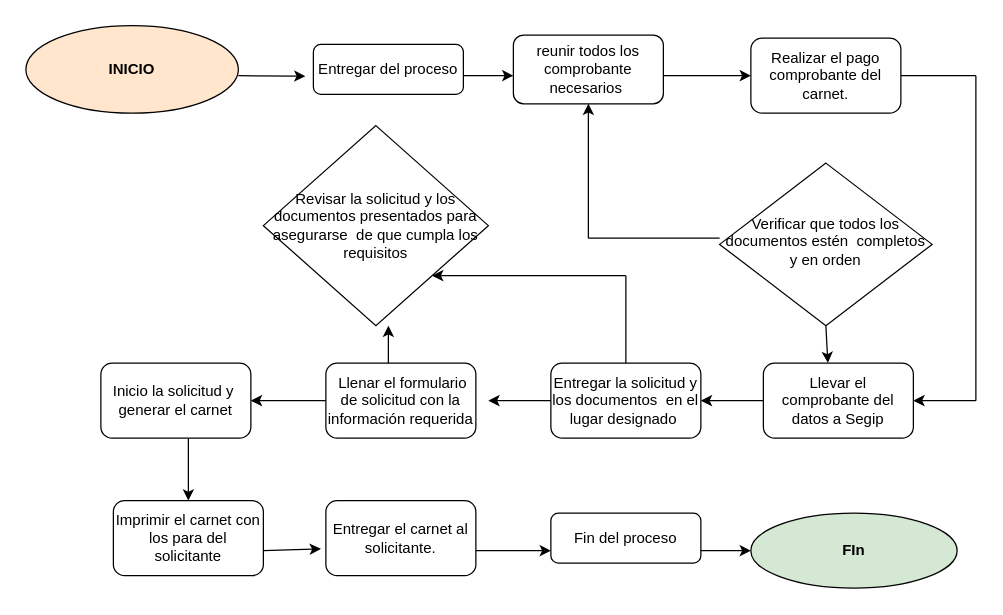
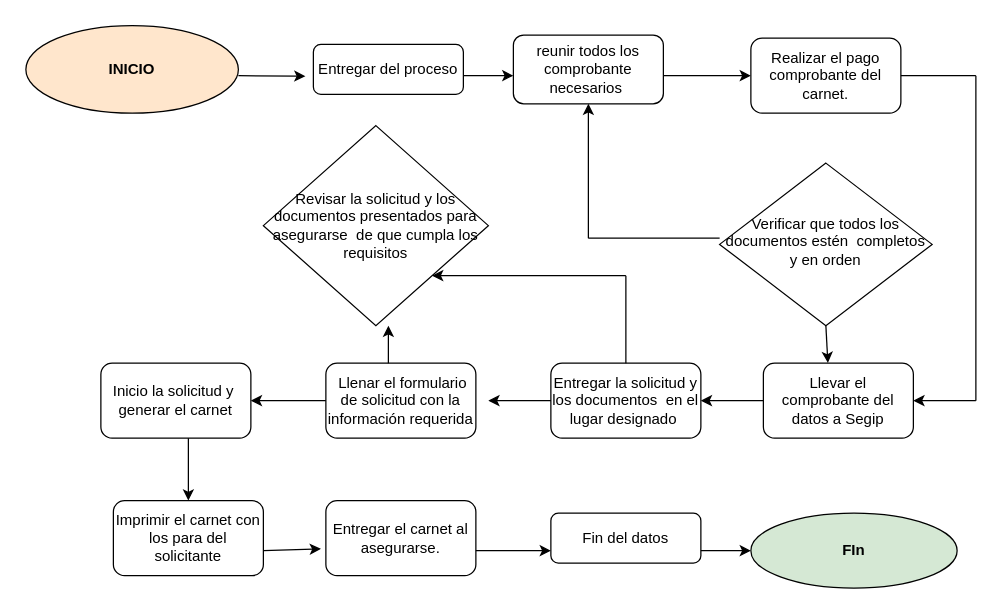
(401, 538) -> (401, 538)
(626, 538) -> (626, 538)
